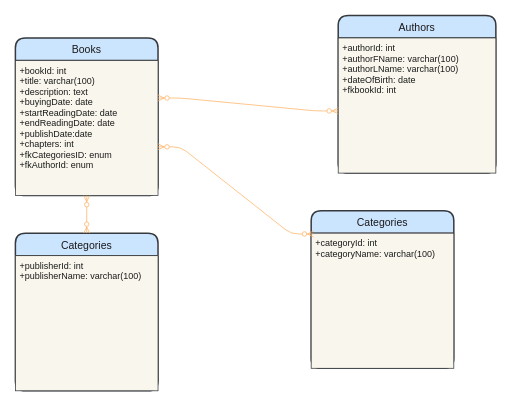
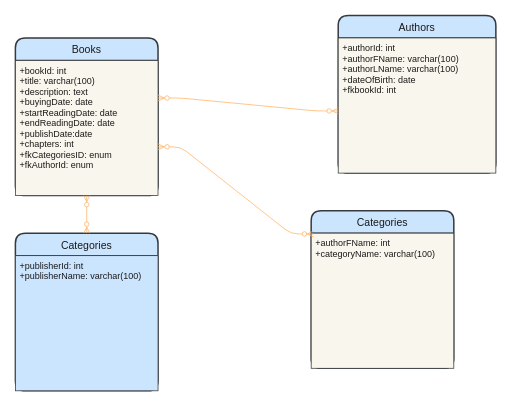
(352, 243) -> (354, 243)
(87, 323) -> (87, 323)
